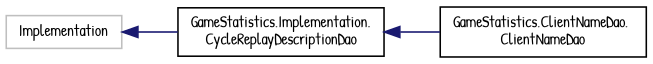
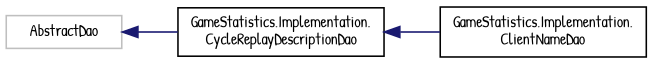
(64, 32) -> (64, 32)
(543, 32) -> (543, 32)
